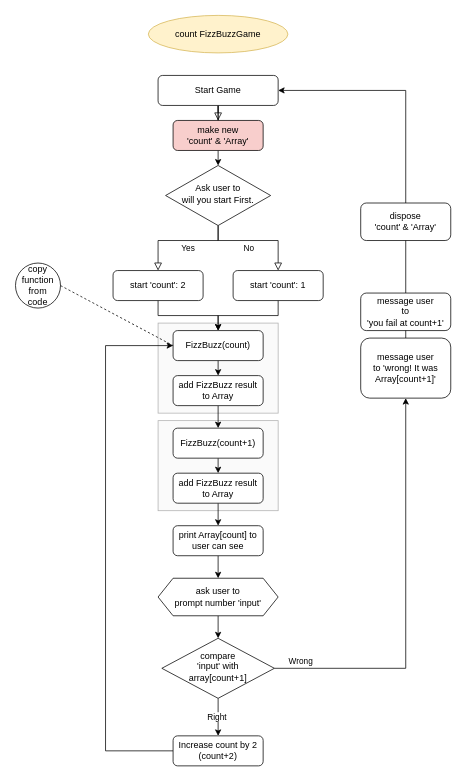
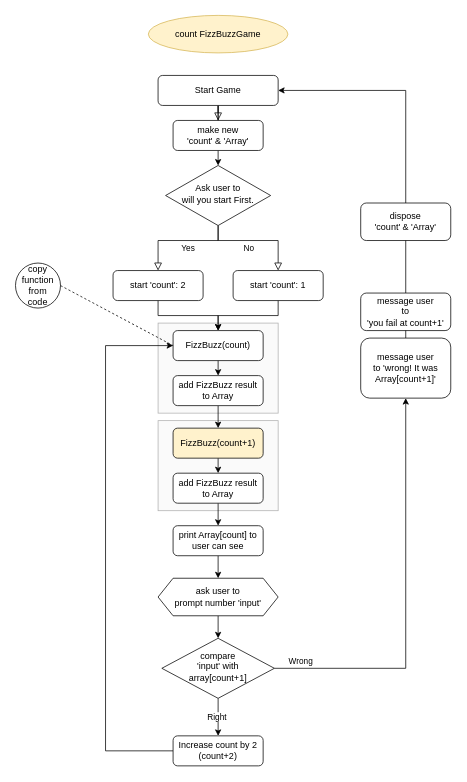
(218, 135) -> (218, 135)
(218, 443) -> (218, 443)
